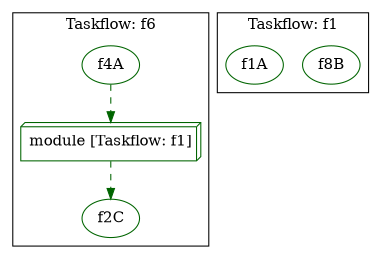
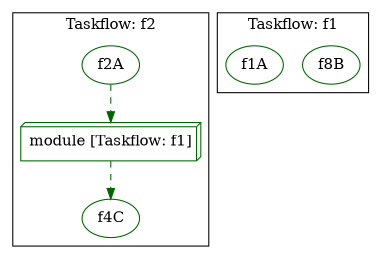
(111, 25) -> (111, 25)
(111, 65) -> (111, 65)
(111, 218) -> (111, 218)
